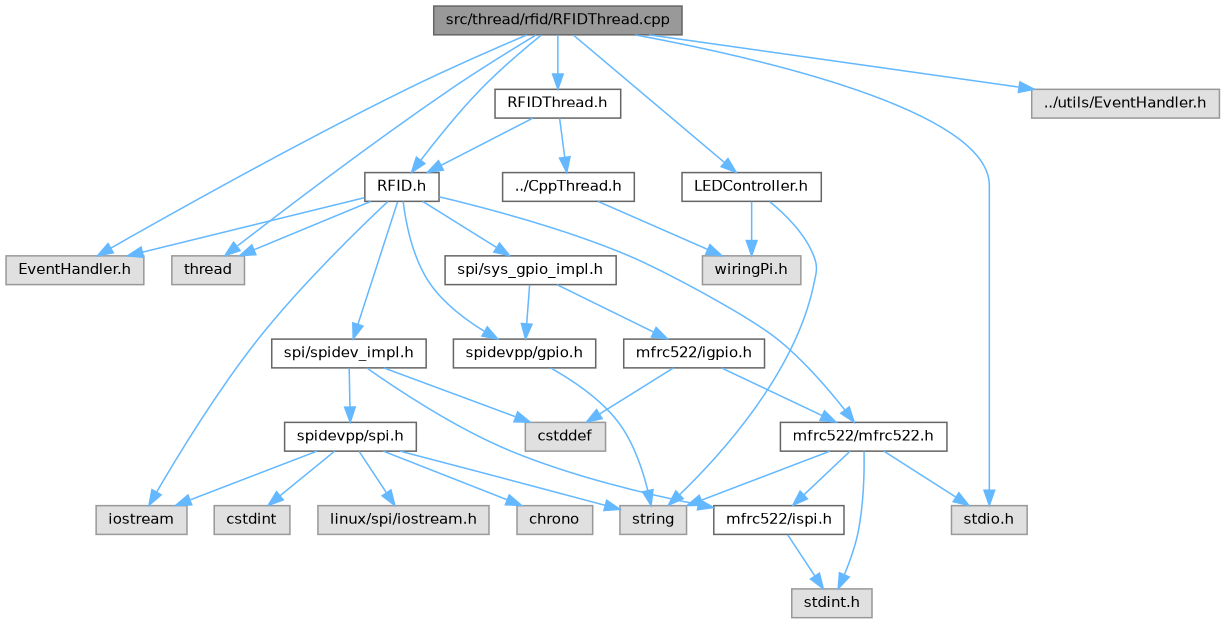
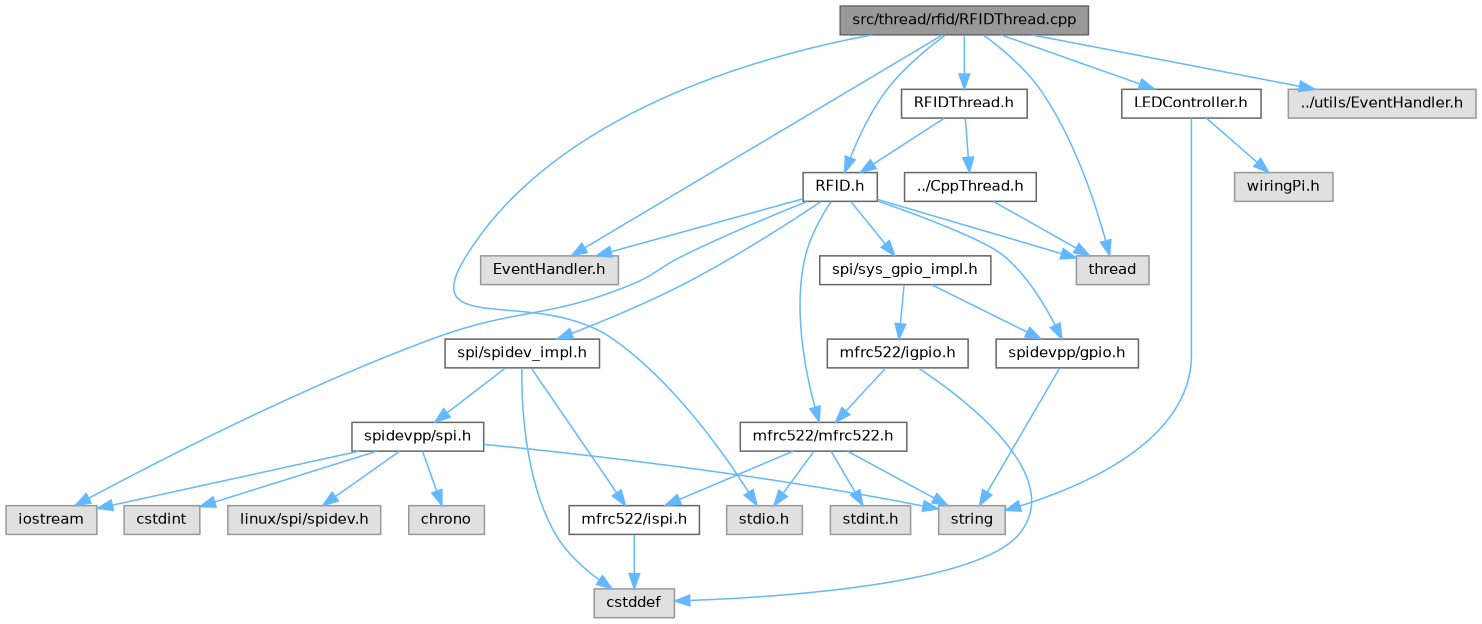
(653, 225) -> (1035, 225)
(403, 520) -> (304, 520)
(801, 555) -> (634, 554)
